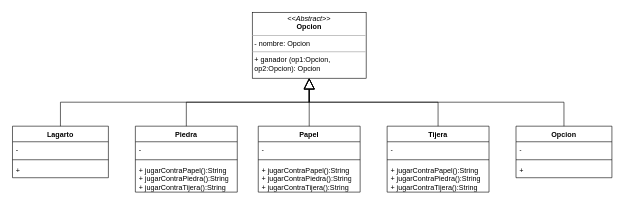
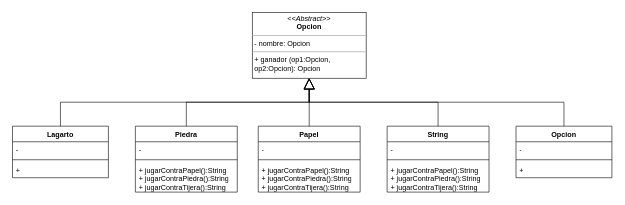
(438, 135) -> (438, 135)
